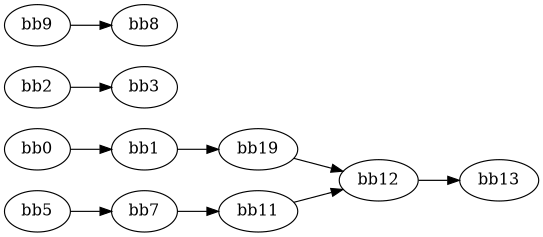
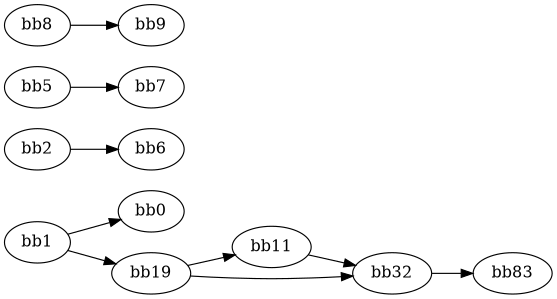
(85, 25) -> (89, 25)
(144, 87) -> (151, 149)
(85, 149) -> (89, 228)
(379, 180) -> (392, 273)
(499, 180) -> (513, 273)
(192, 211) -> (206, 261)
